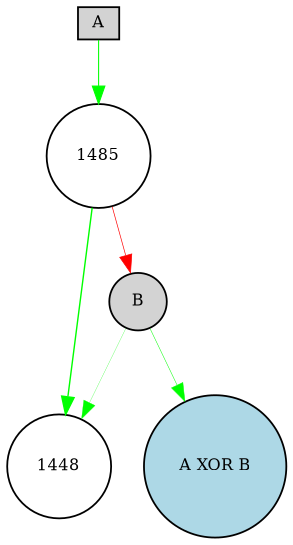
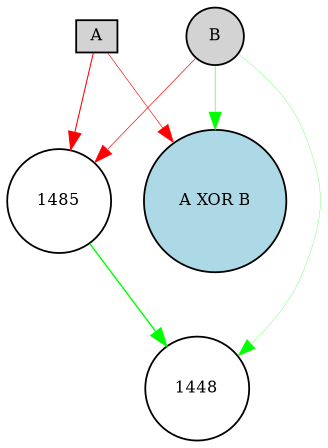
(99, 63) -> (84, 93)
none -> (135, 91)
(119, 231) -> (156, 99)
